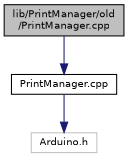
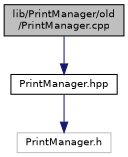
(64, 84) -> (64, 84)
(64, 143) -> (64, 143)
